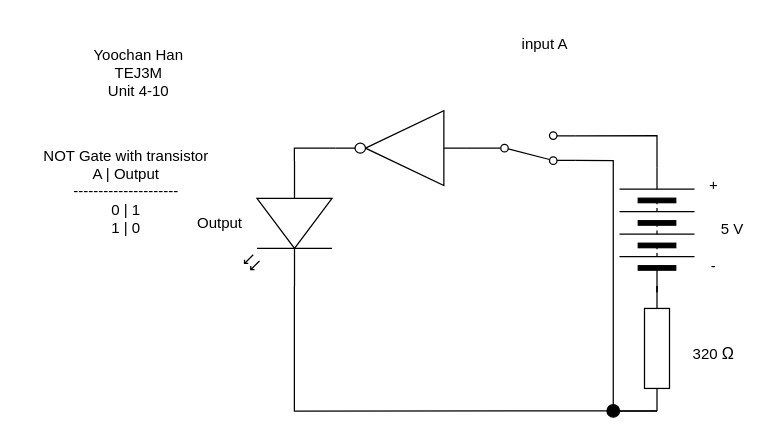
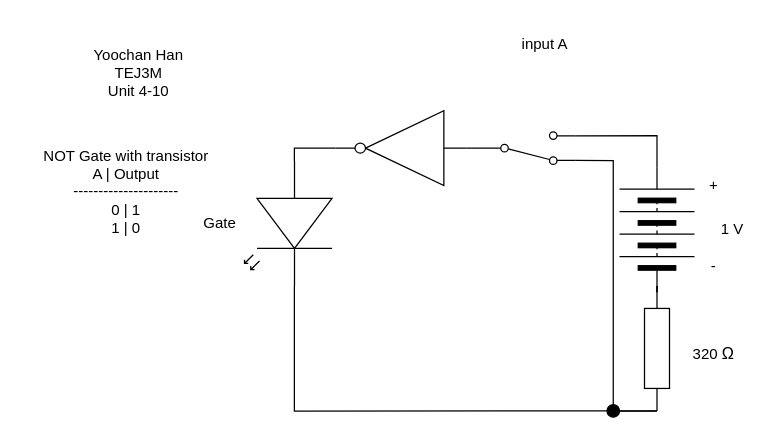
(220, 223) -> (220, 223)
(733, 229) -> (733, 229)
